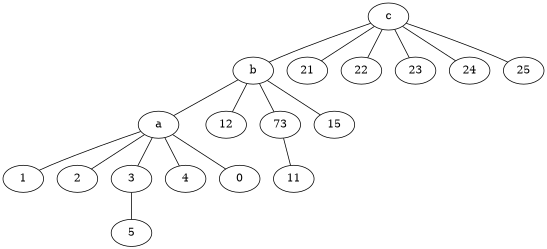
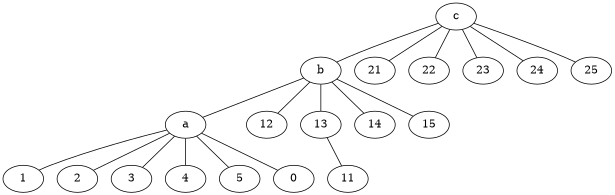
(280, 125) -> (321, 125)
none -> (375, 125)
(131, 206) -> (213, 152)
